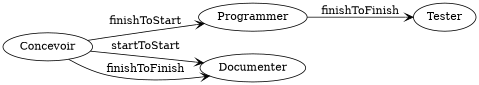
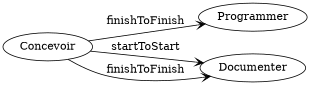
(445, 17) -> none
(145, 21) -> (145, 21)
